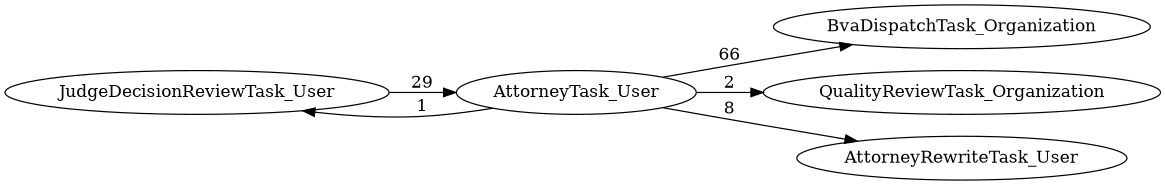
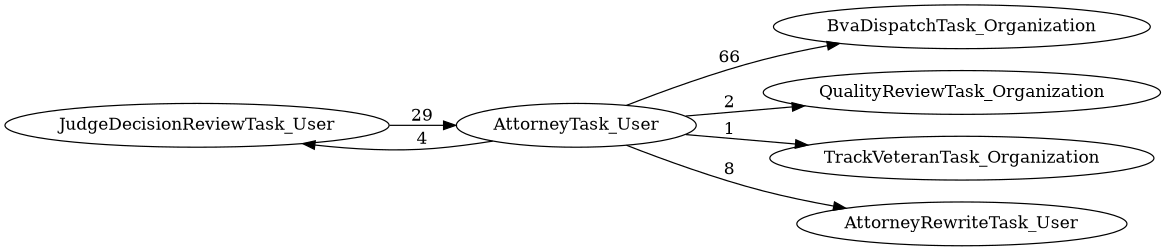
(423, 106) -> (423, 139)
none -> (962, 158)
